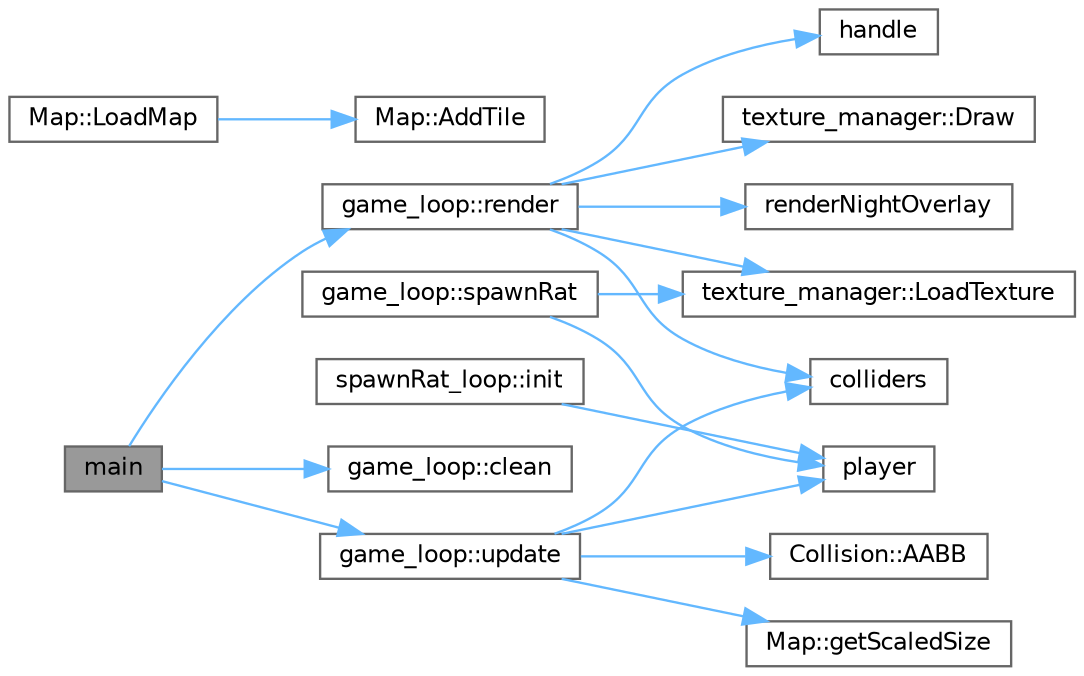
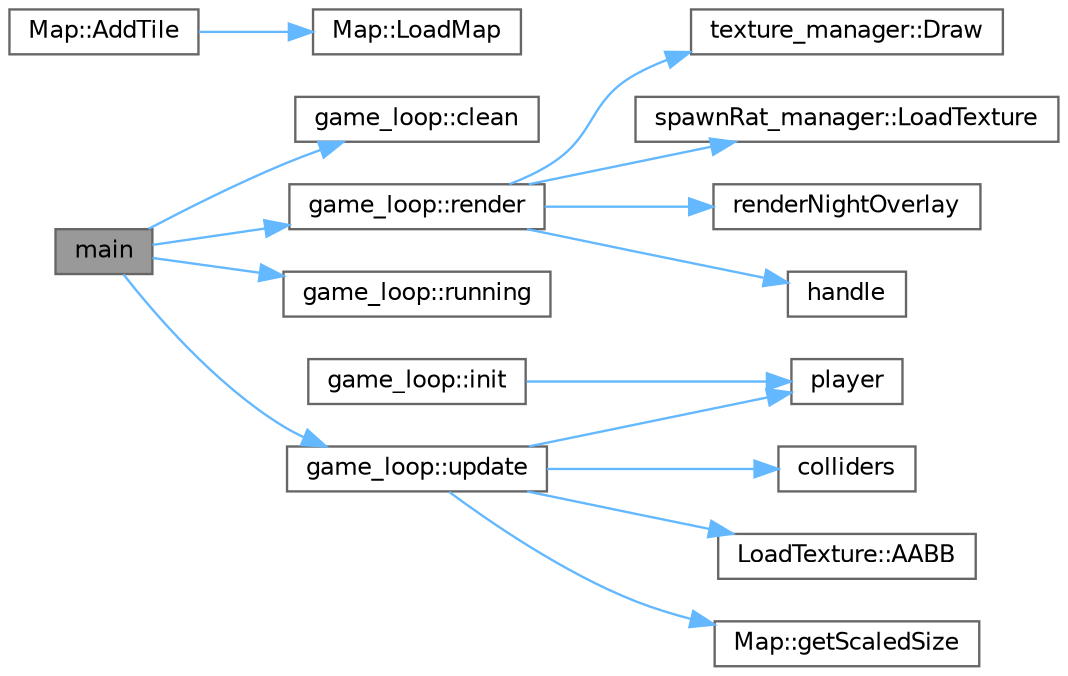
(275, 119) -> (244, 32)
none -> (417, 294)
(450, 294) -> none
(879, 294) -> (847, 119)
(657, 319) -> none
(450, 382) -> (417, 382)
(879, 556) -> (847, 556)
